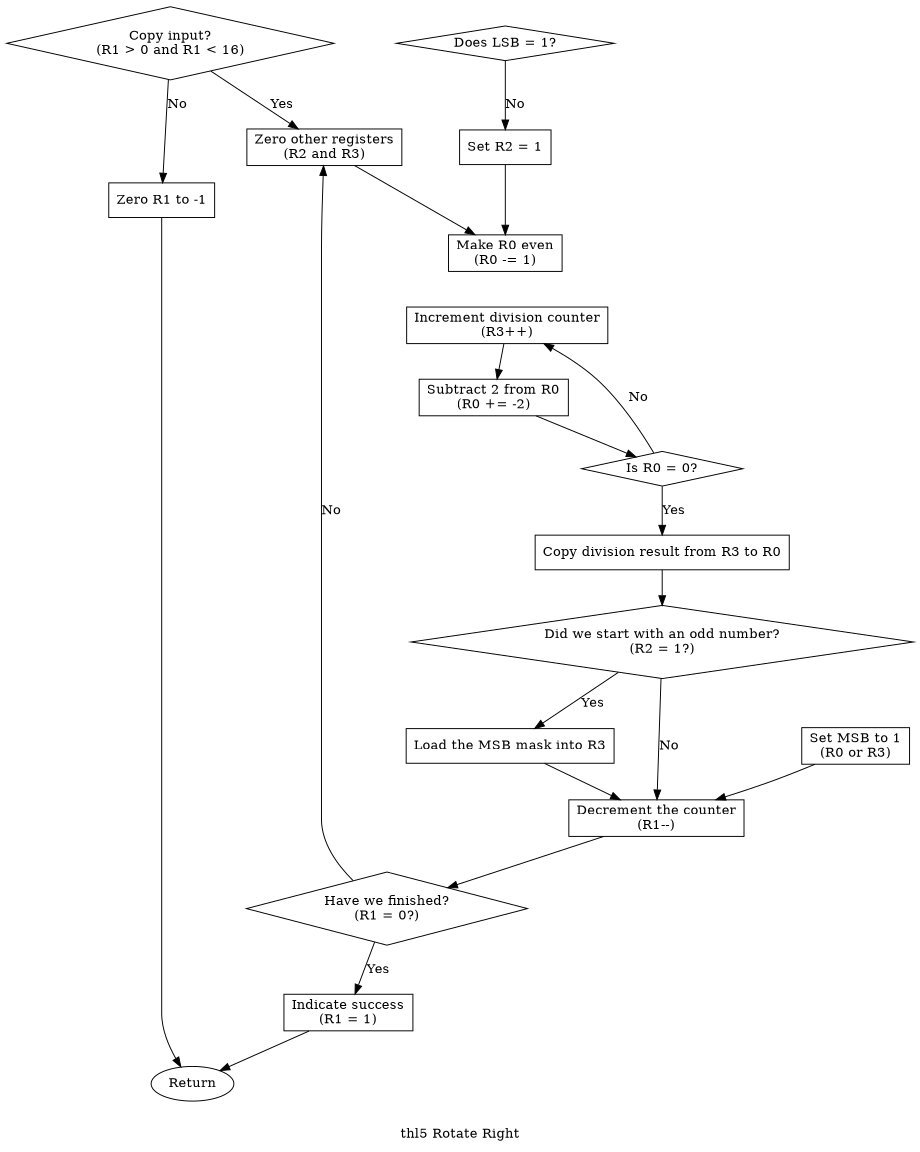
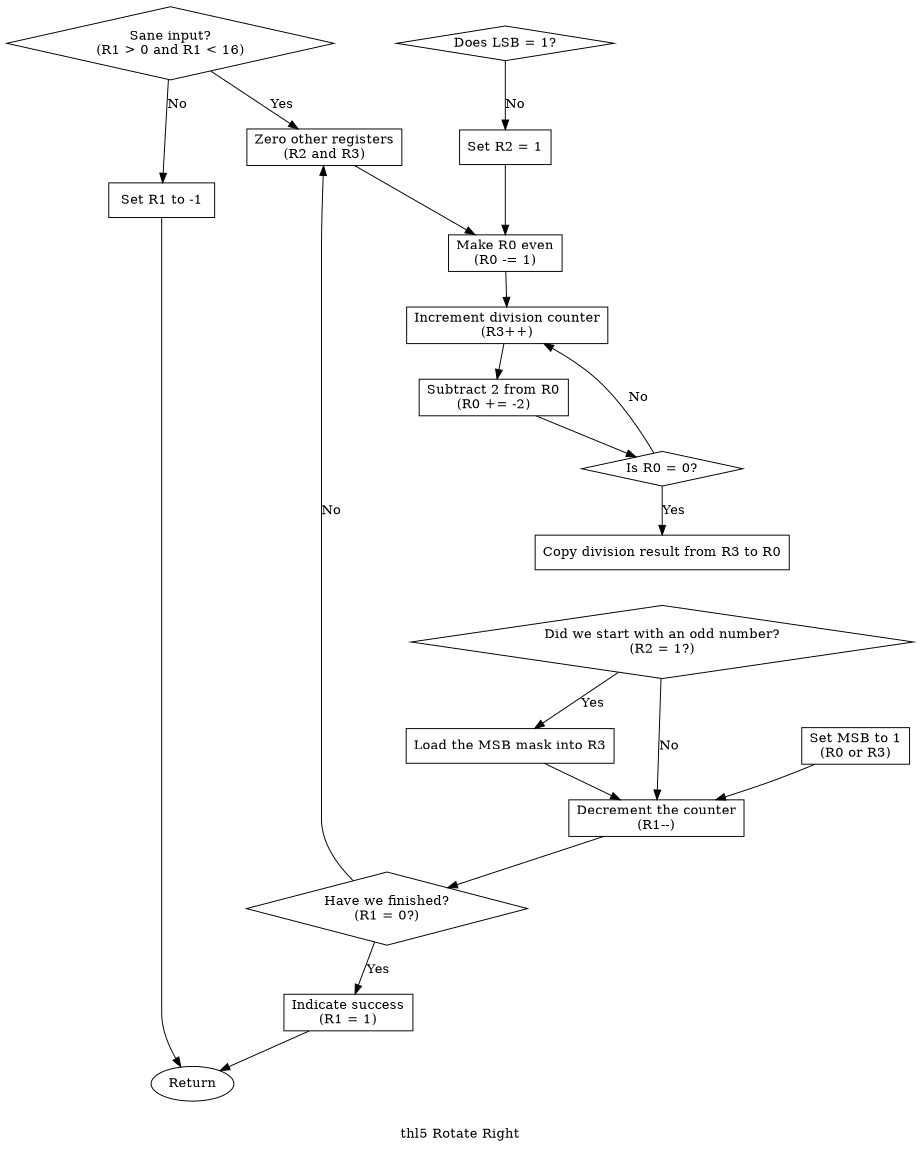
(170, 43) -> (170, 43)
(162, 200) -> (162, 200)
none -> (506, 284)
(662, 583) -> none
